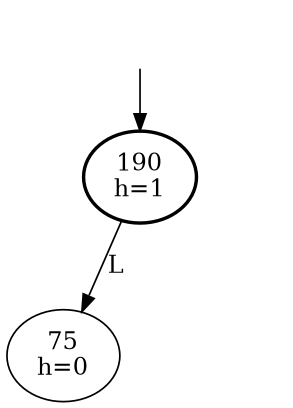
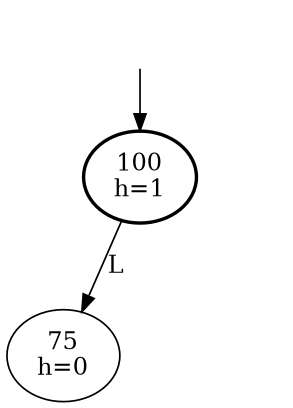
(140, 177) -> (140, 177)
